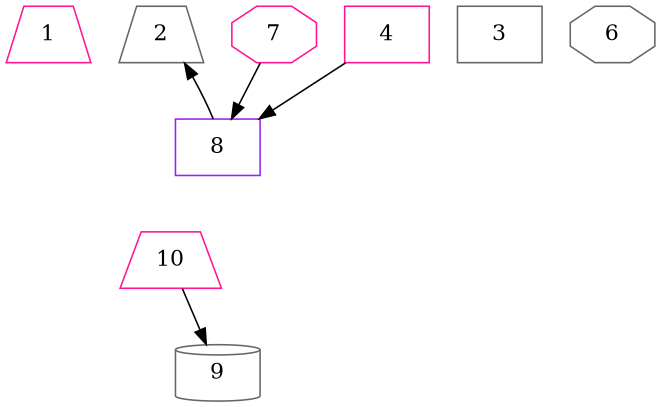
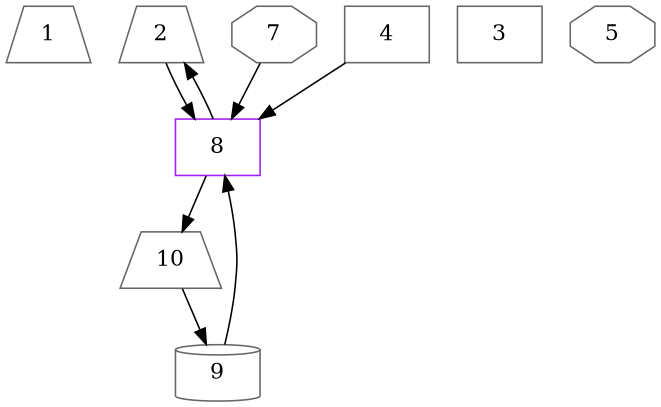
(49, 34) -> (49, 34)
(274, 34) -> (274, 34)
(387, 34) -> (387, 34)
(613, 34) -> (613, 34)
none -> (176, 84)
none -> (197, 196)
(171, 260) -> (171, 260)
none -> (237, 268)
